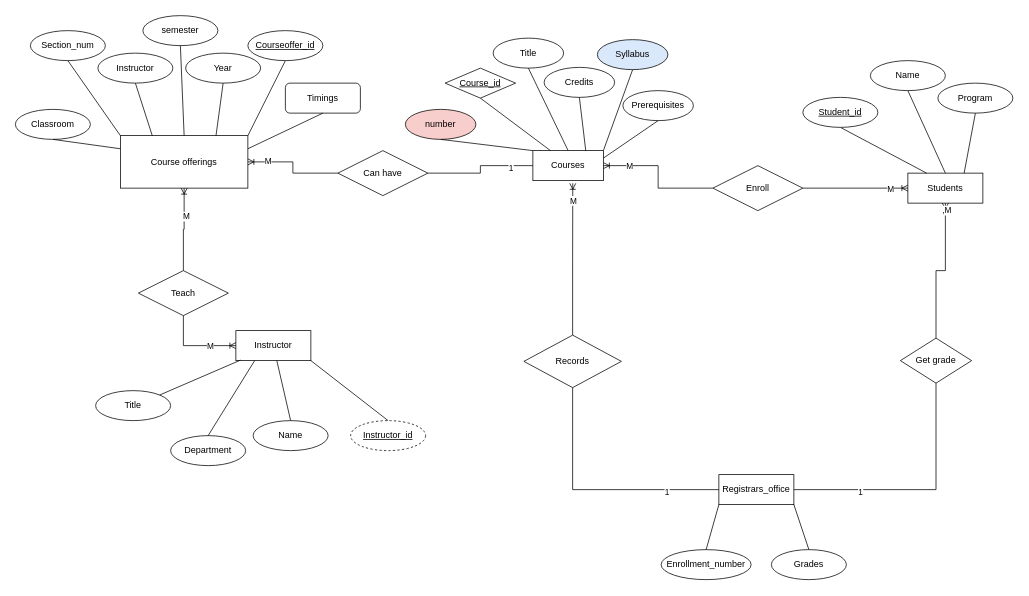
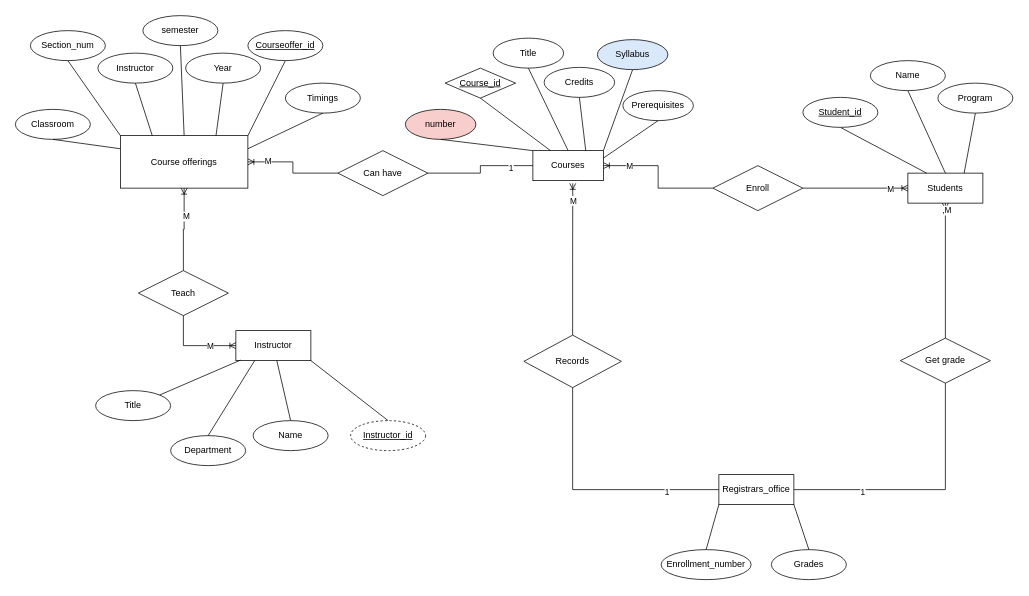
(323, 98) -> (323, 98)
(936, 360) -> (945, 360)
